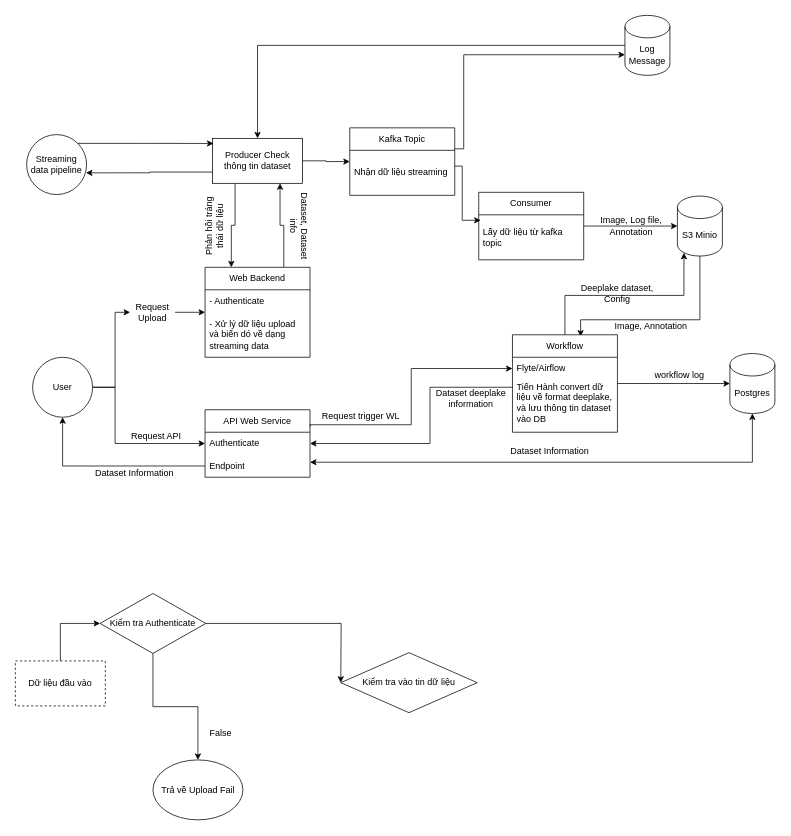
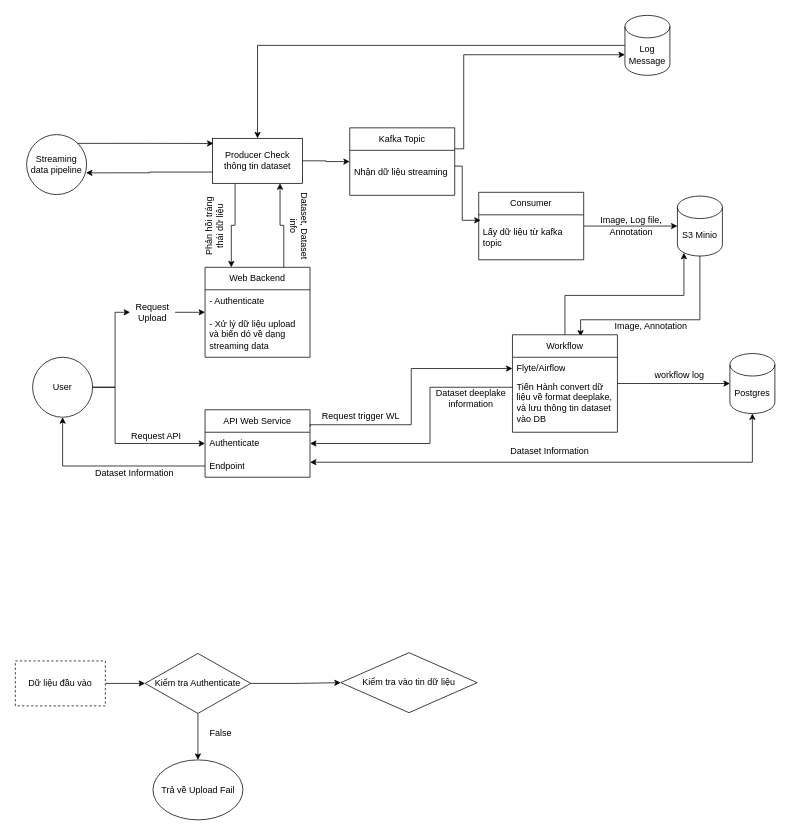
(618, 294) -> none
(153, 624) -> (198, 684)
